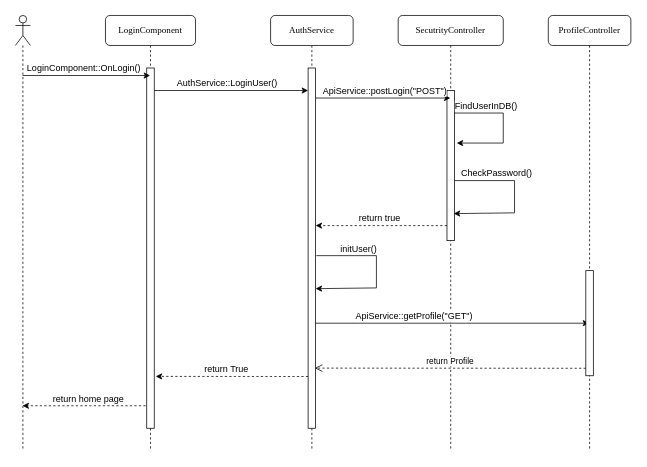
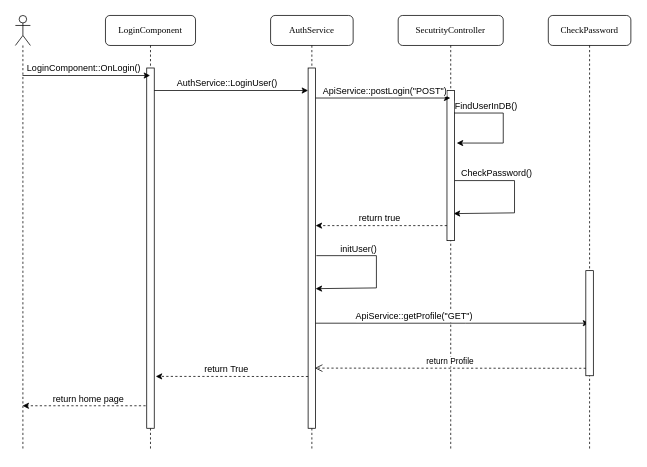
(589, 30) -> (589, 30)
